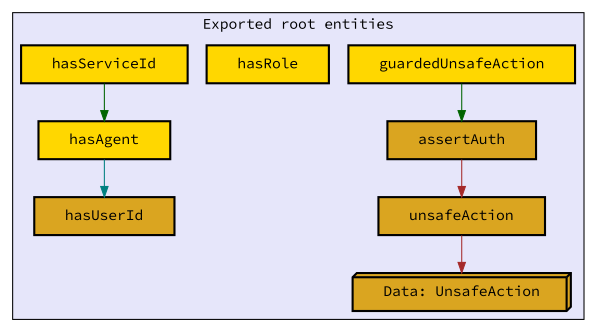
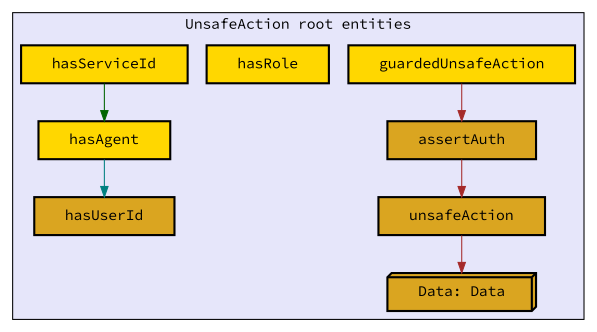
(298, 25) -> (298, 25)
(462, 97) -> (462, 97)
(462, 292) -> (462, 292)
